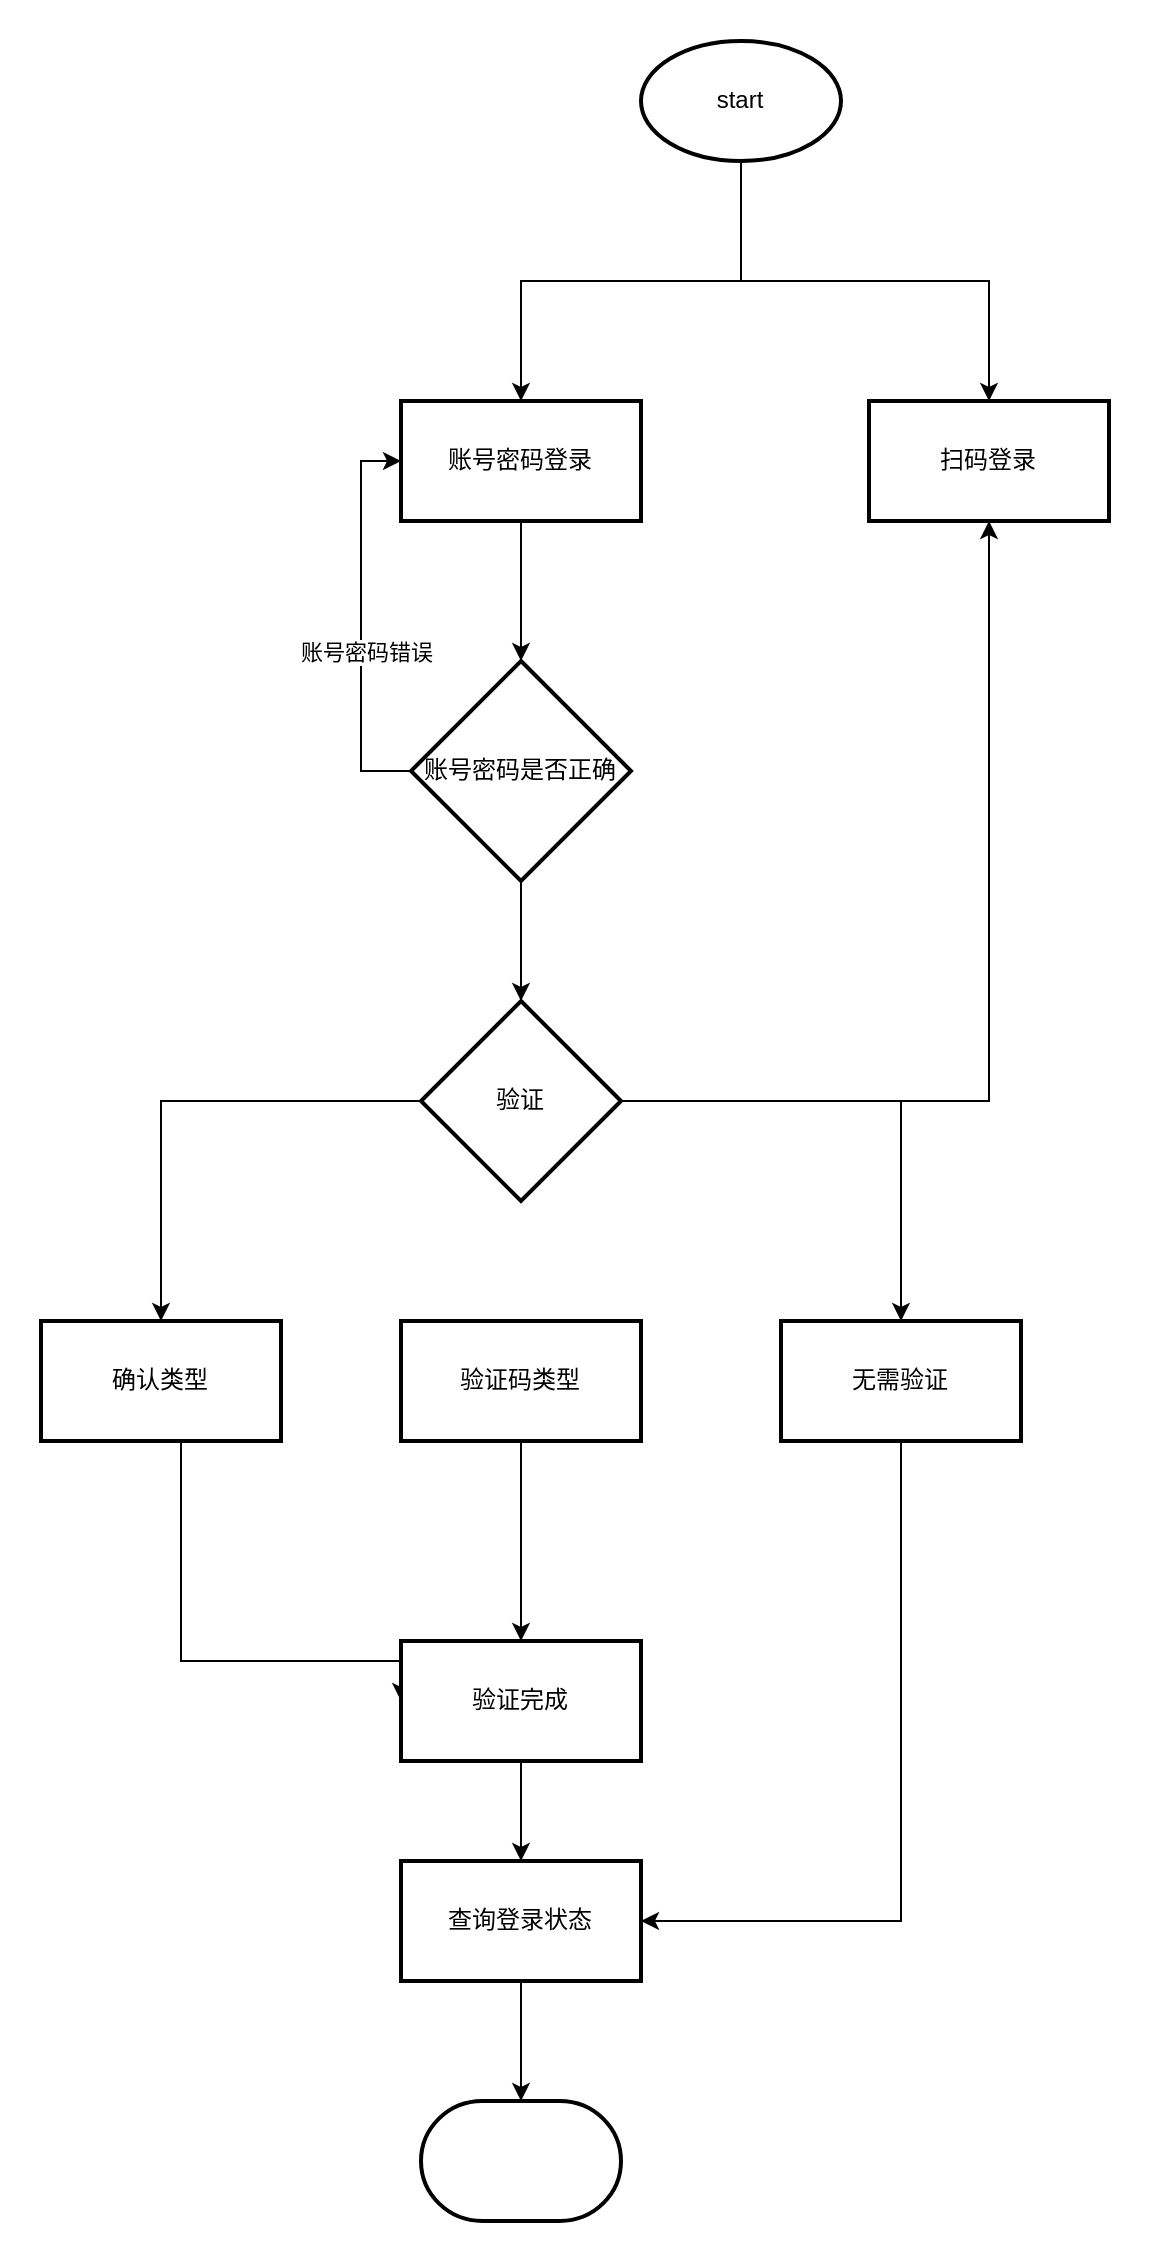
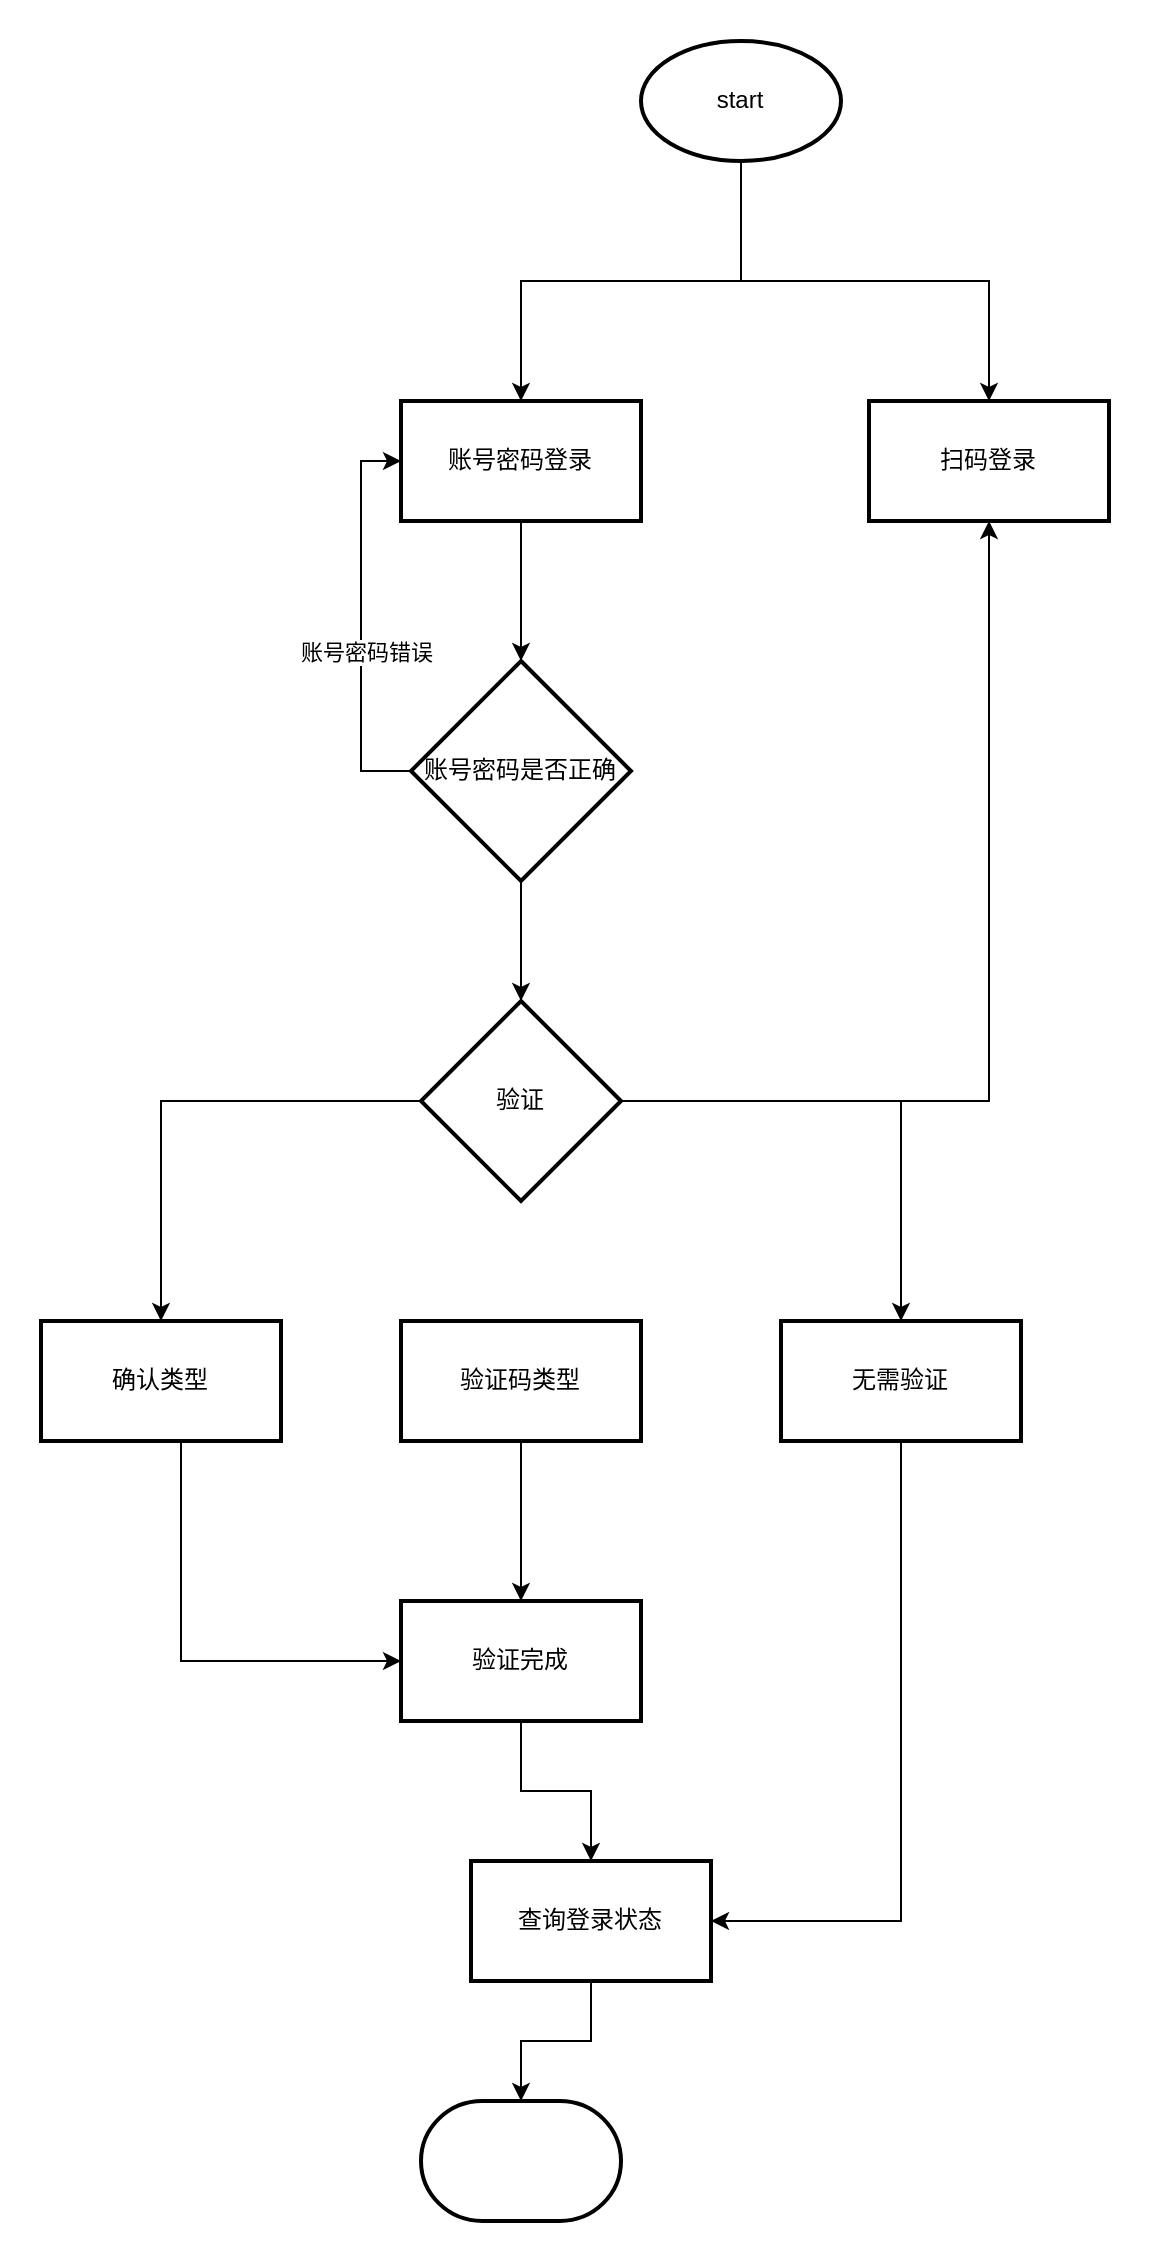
(521, 1701) -> (521, 1661)
(521, 1921) -> (591, 1921)
